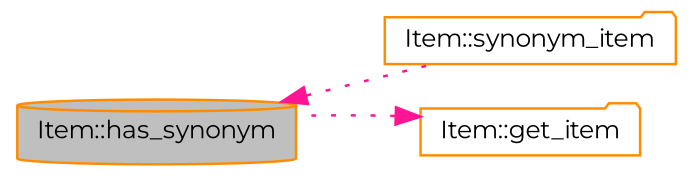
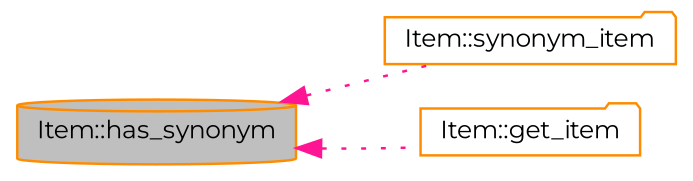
(346, 115) -> (371, 148)
